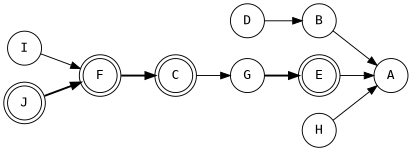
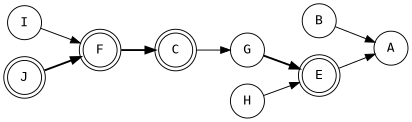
(247, 21) -> none
(351, 106) -> (277, 91)
